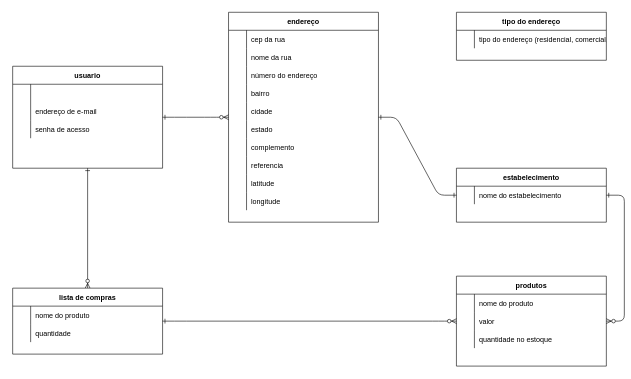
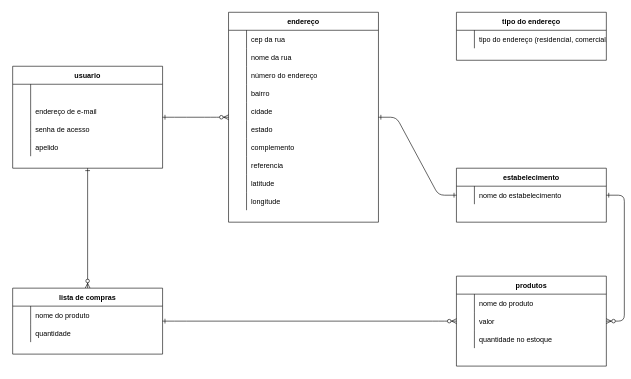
none -> (96, 147)
